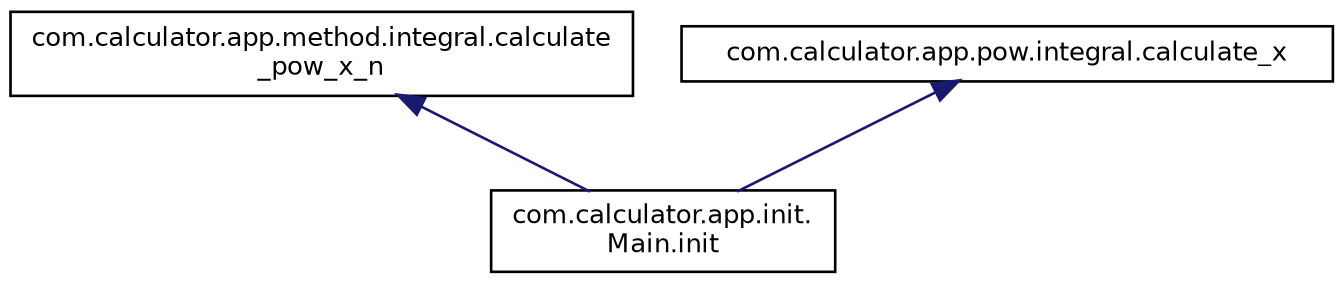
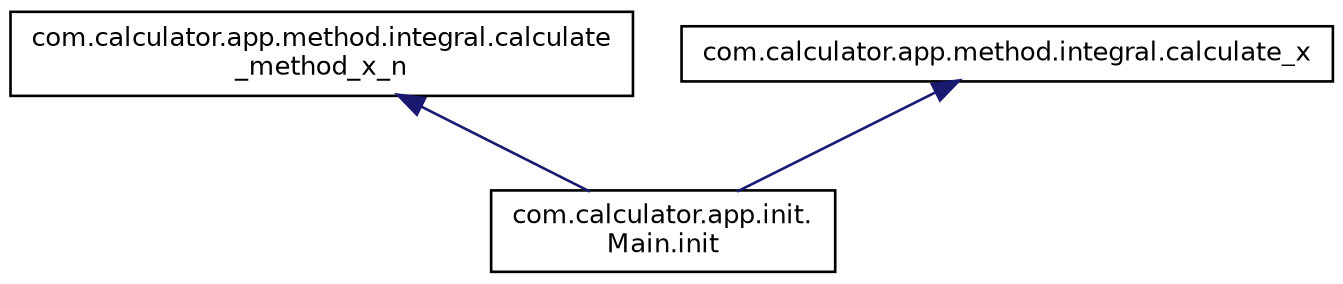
(322, 54) -> (322, 54)
(1007, 54) -> (1007, 54)
